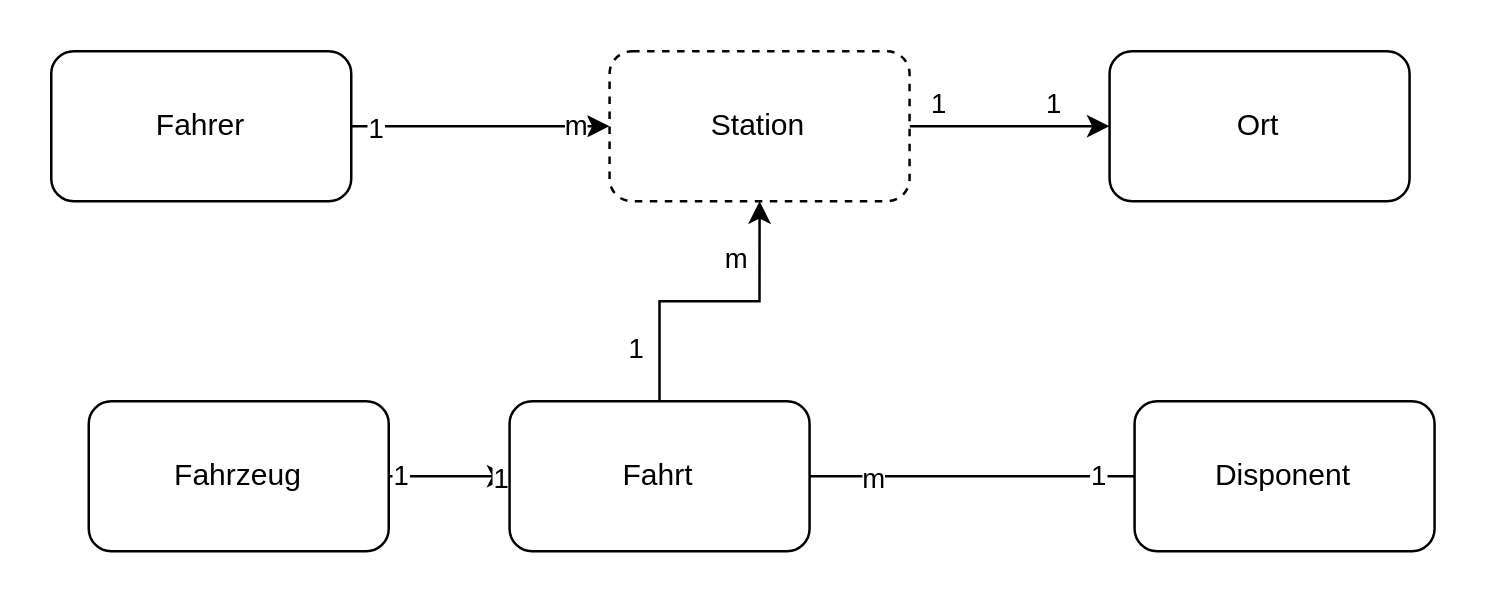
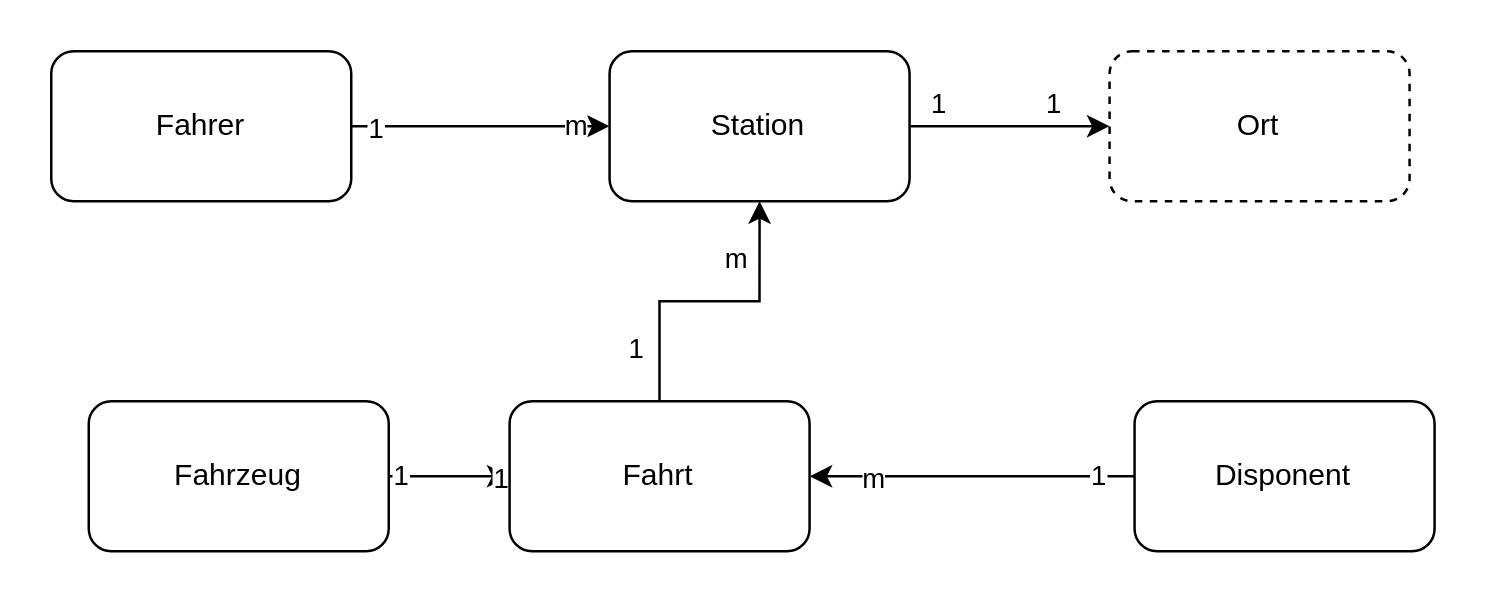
(760, 126) -> (760, 126)
(1260, 126) -> (1260, 126)
(820, 476) -> (828, 476)
